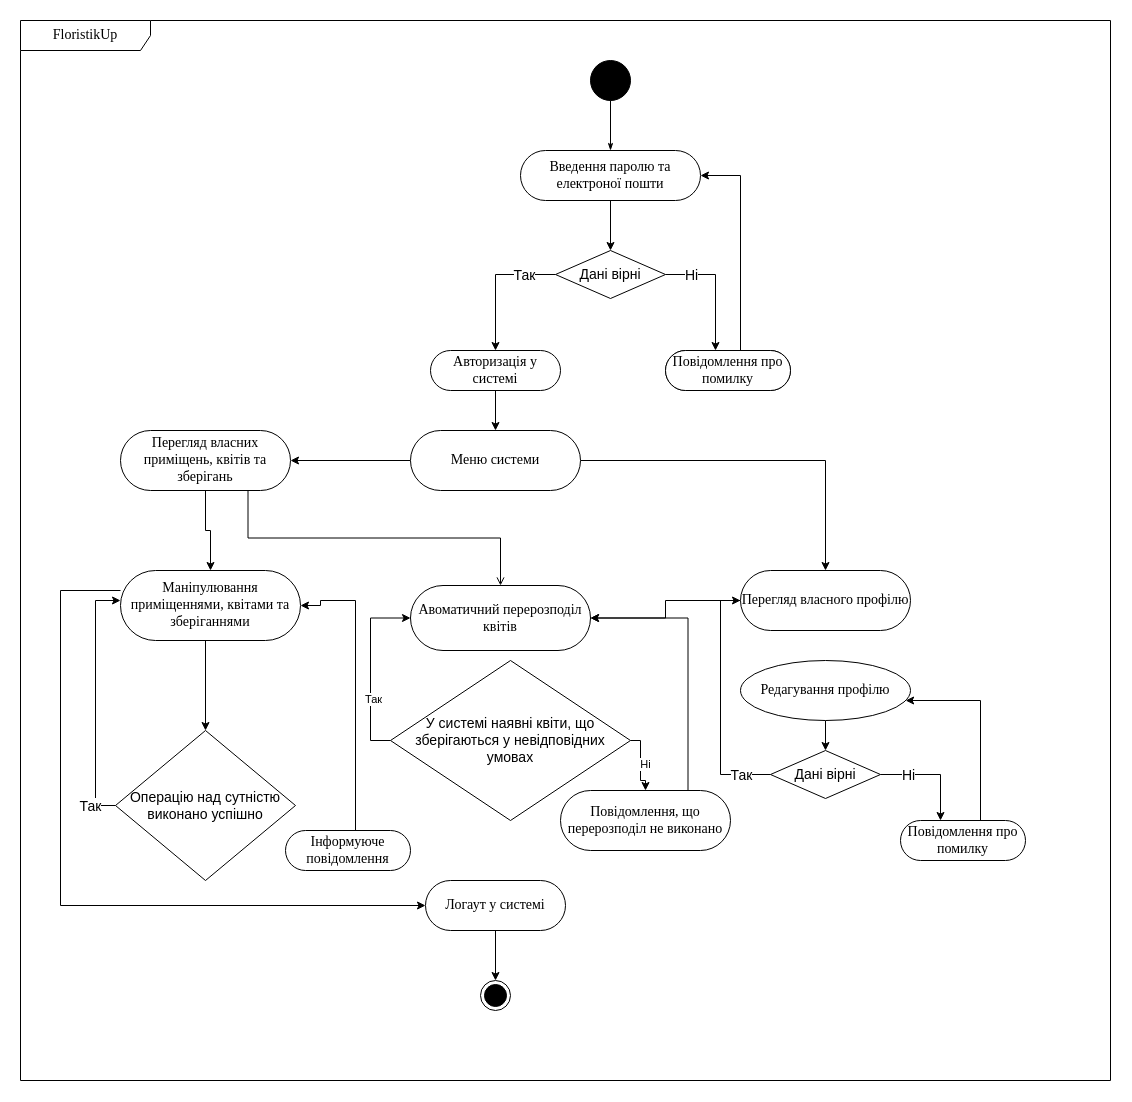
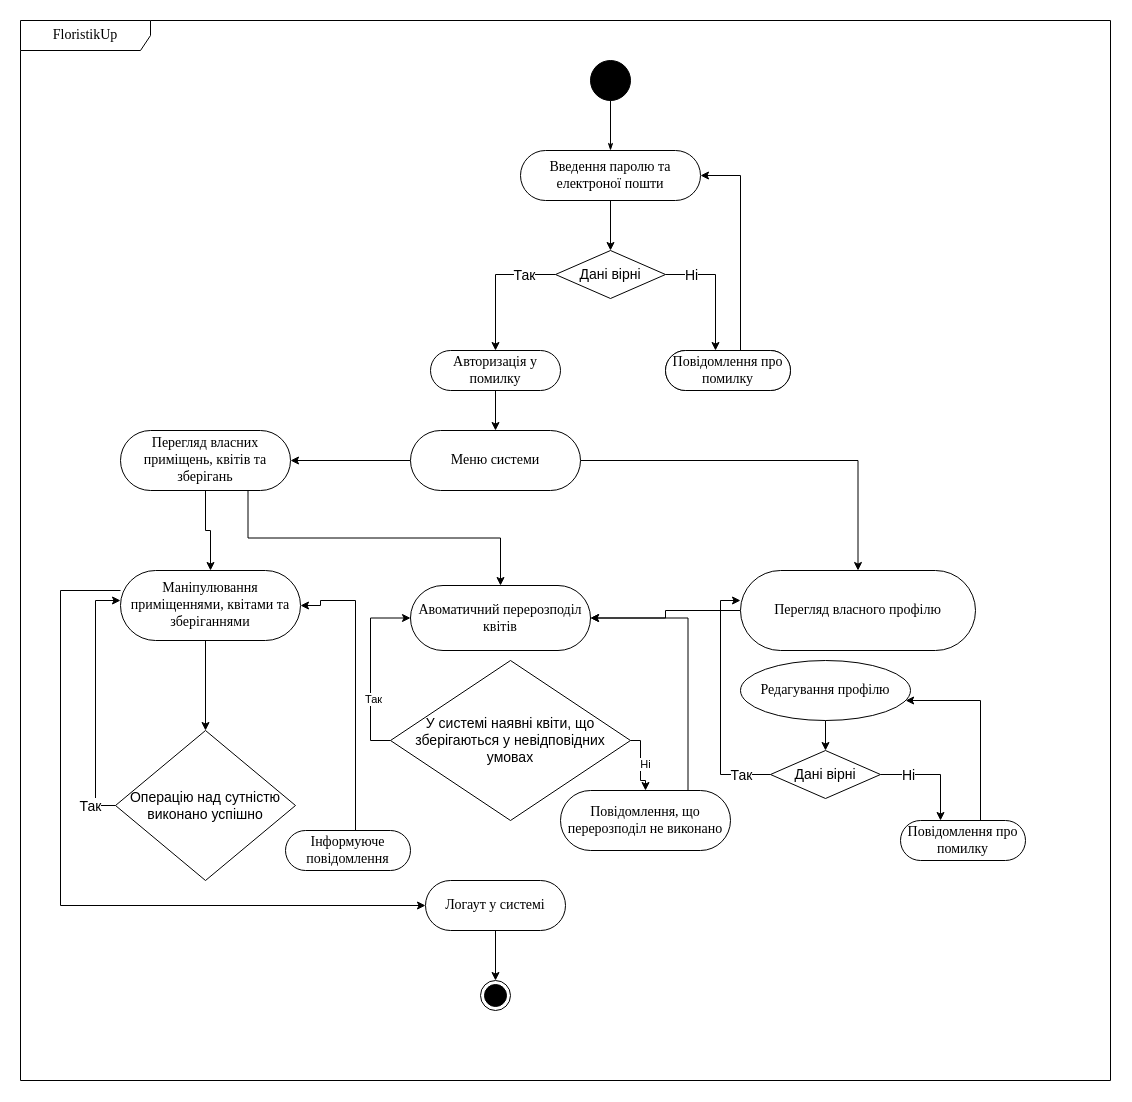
(496, 371) -> (496, 371)
(501, 579) -> (501, 577)
(826, 601) -> (858, 611)
